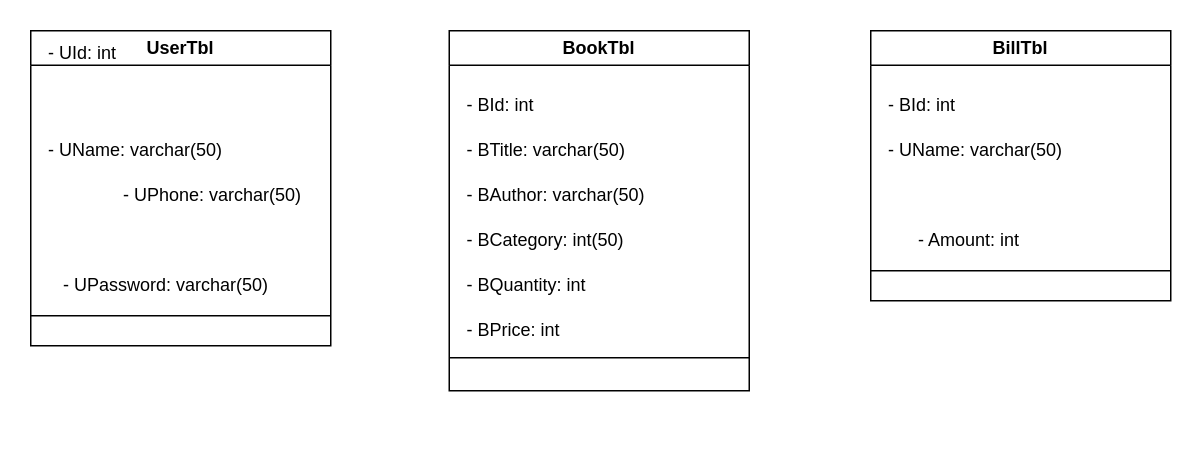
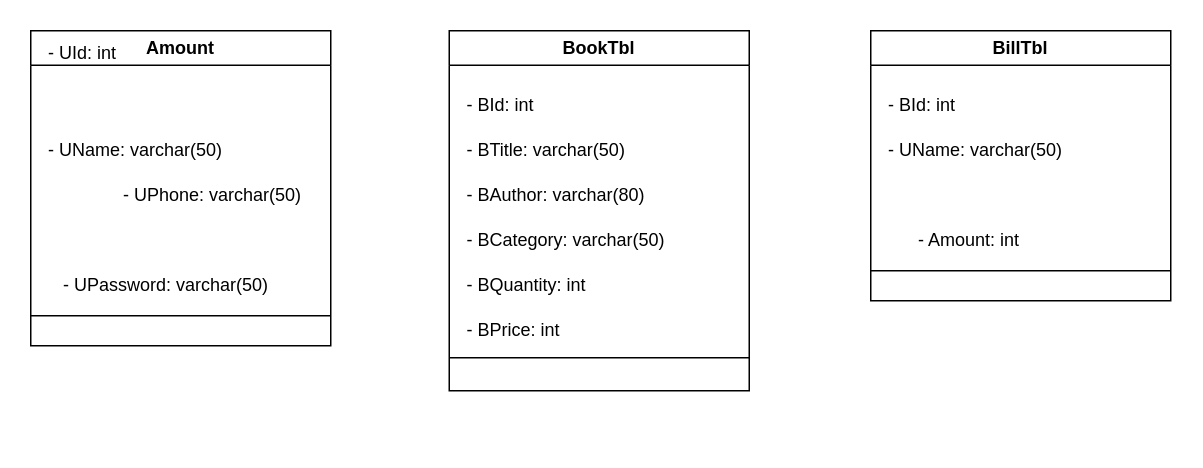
(181, 49) -> (181, 49)
(573, 196) -> (573, 196)
(561, 241) -> (578, 241)
